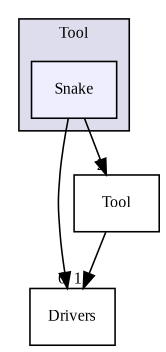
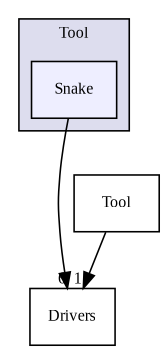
(93, 140) -> none
